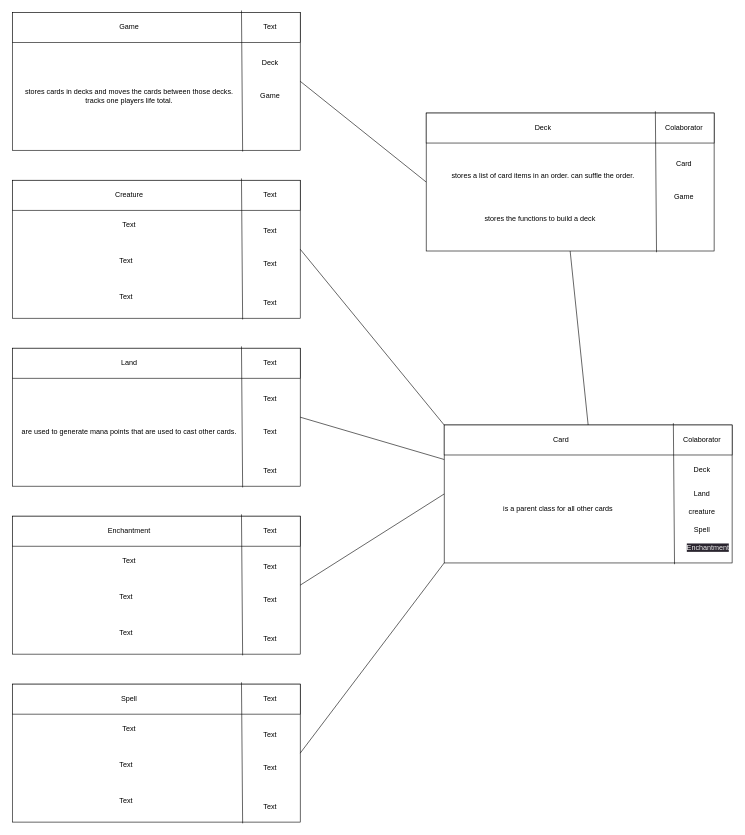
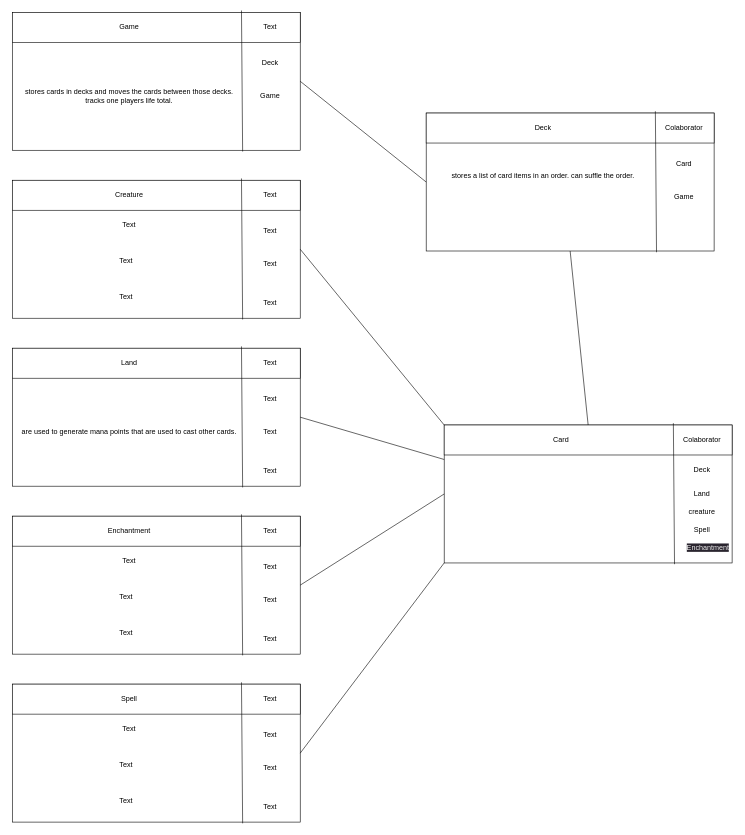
(540, 218) -> none
(558, 509) -> none
